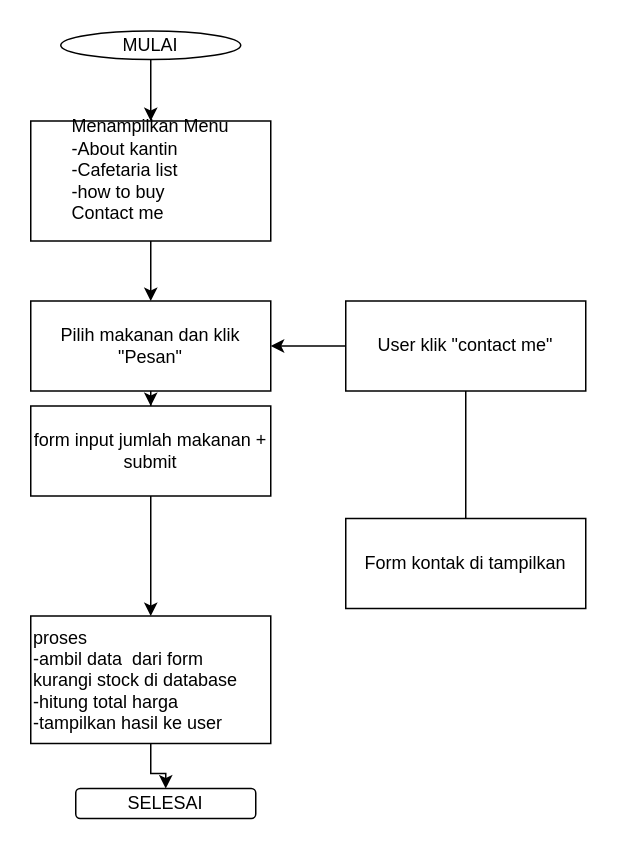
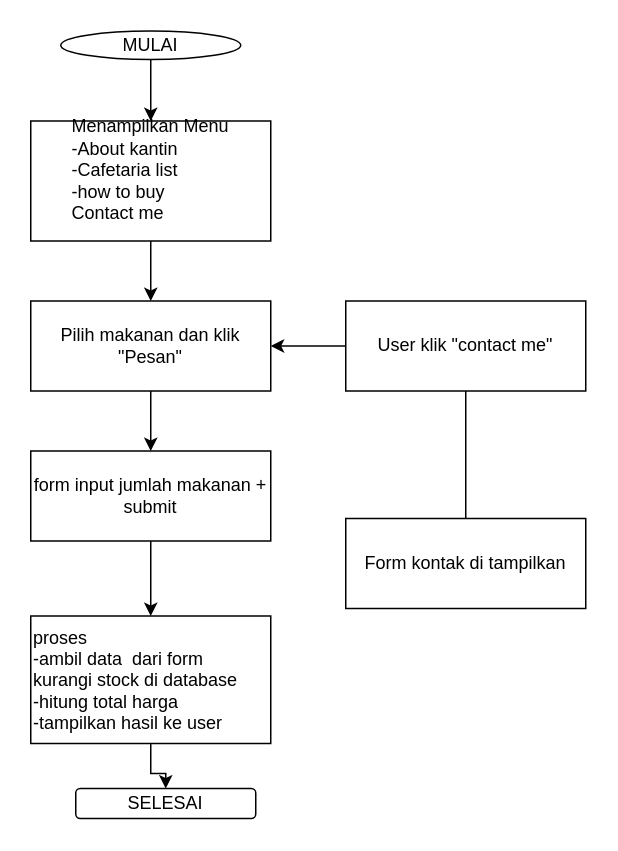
(151, 451) -> (151, 496)
